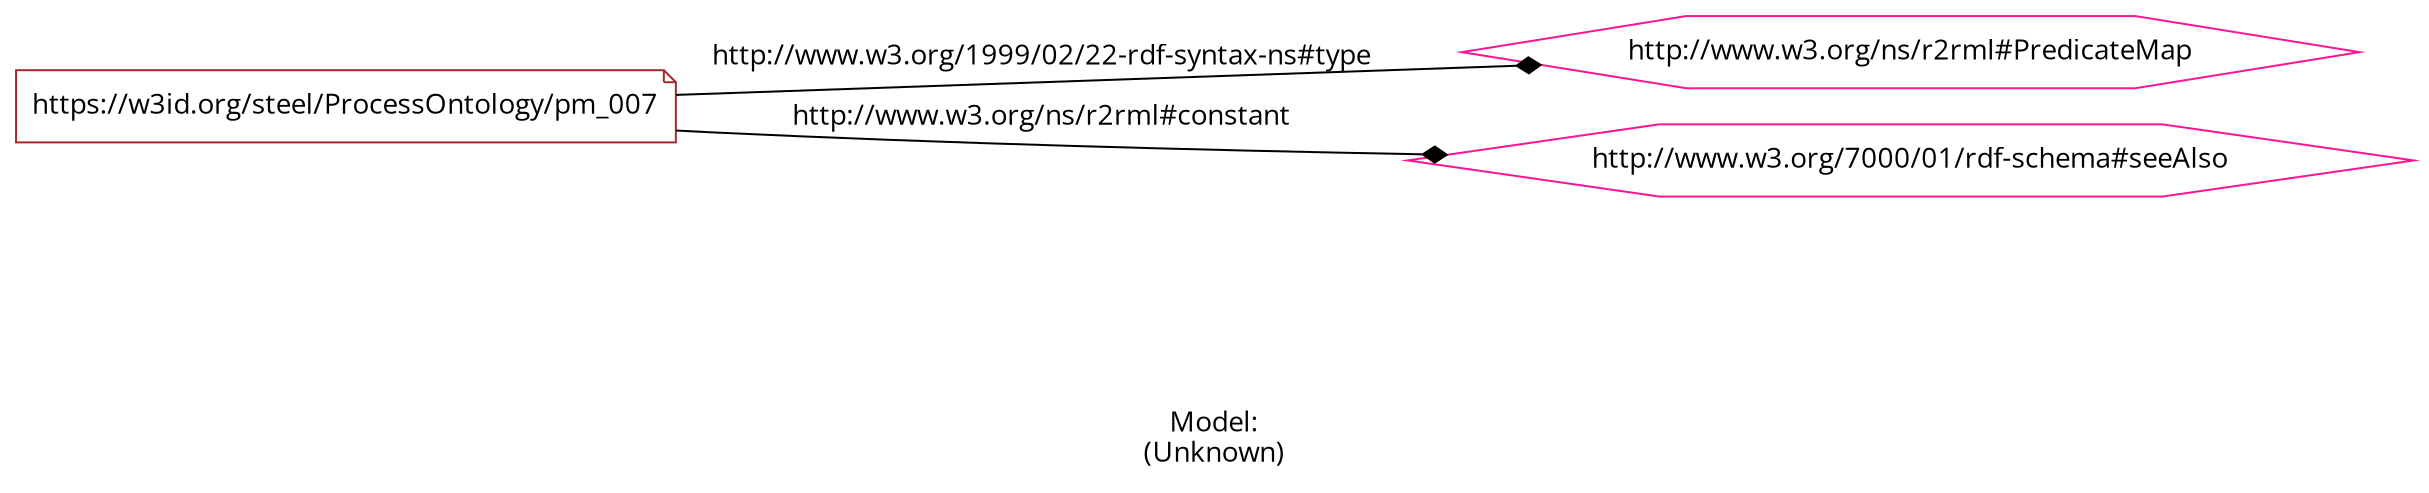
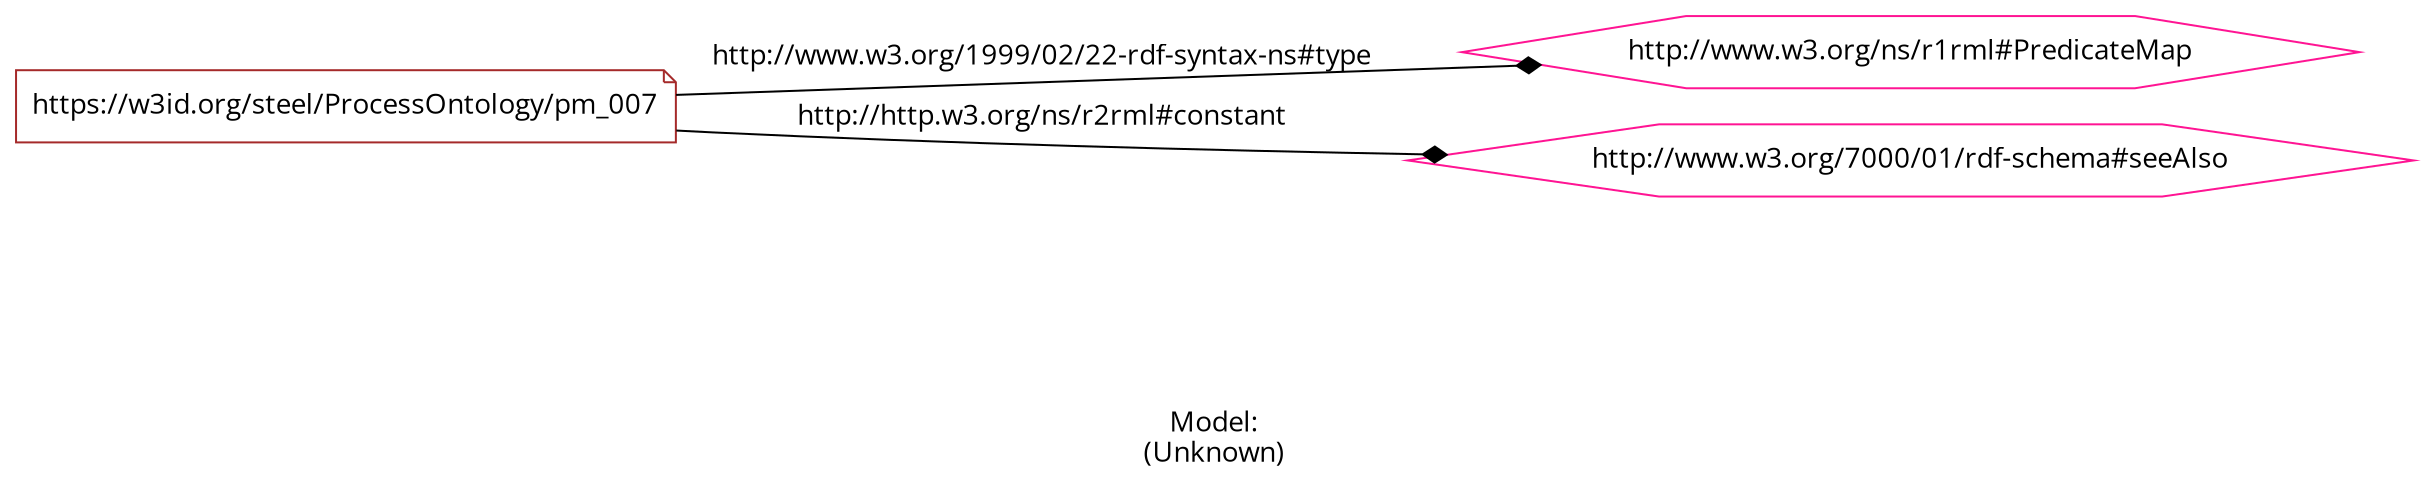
(1911, 52) -> (1911, 52)
(1042, 117) -> (1042, 117)
